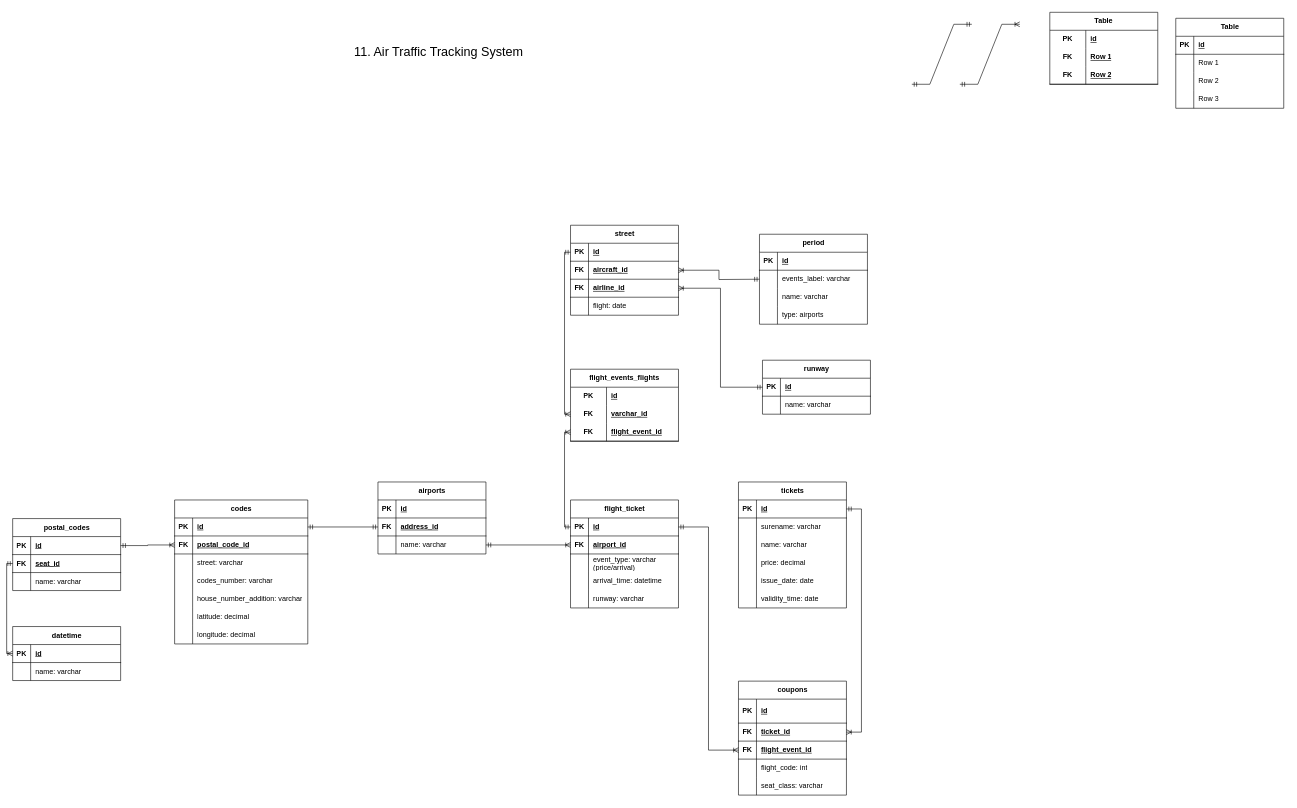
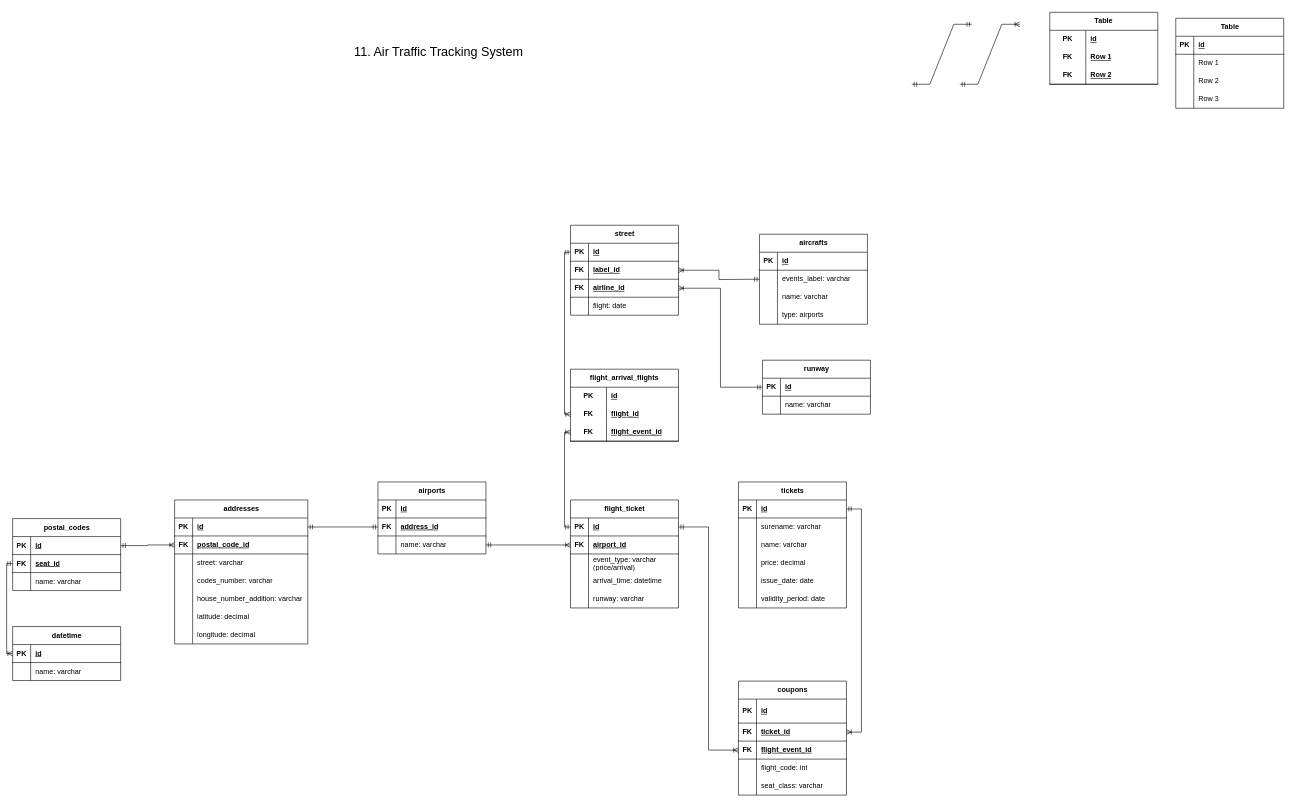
(814, 243) -> (814, 243)
(613, 270) -> (606, 270)
(624, 378) -> (624, 378)
(630, 414) -> (626, 414)
(241, 509) -> (241, 509)
(794, 599) -> (798, 599)
